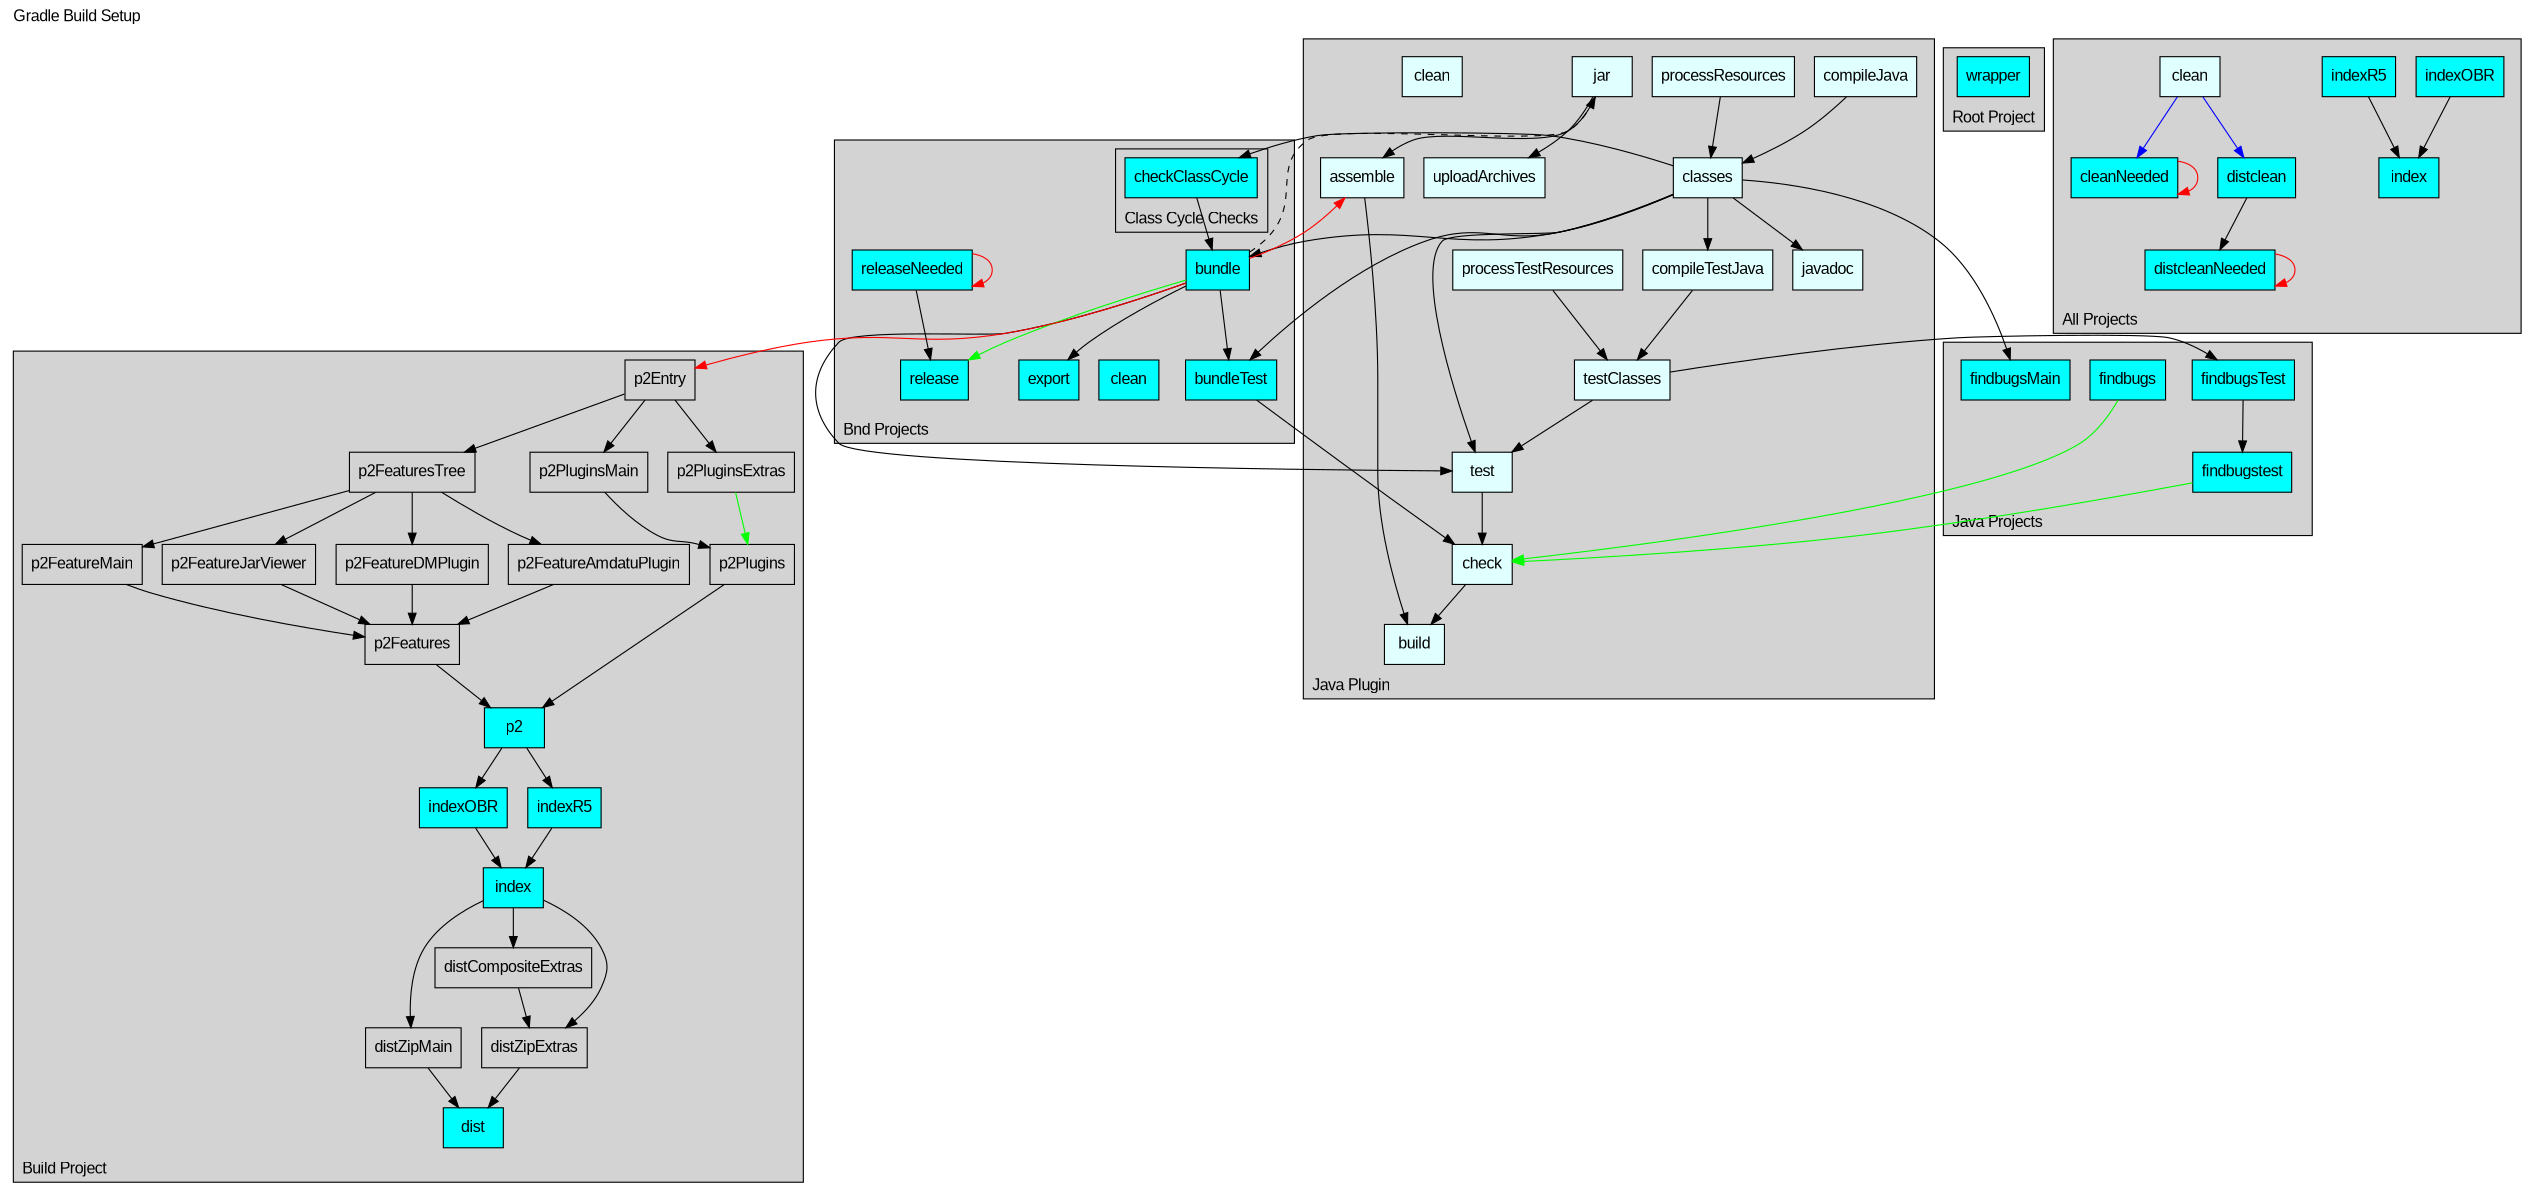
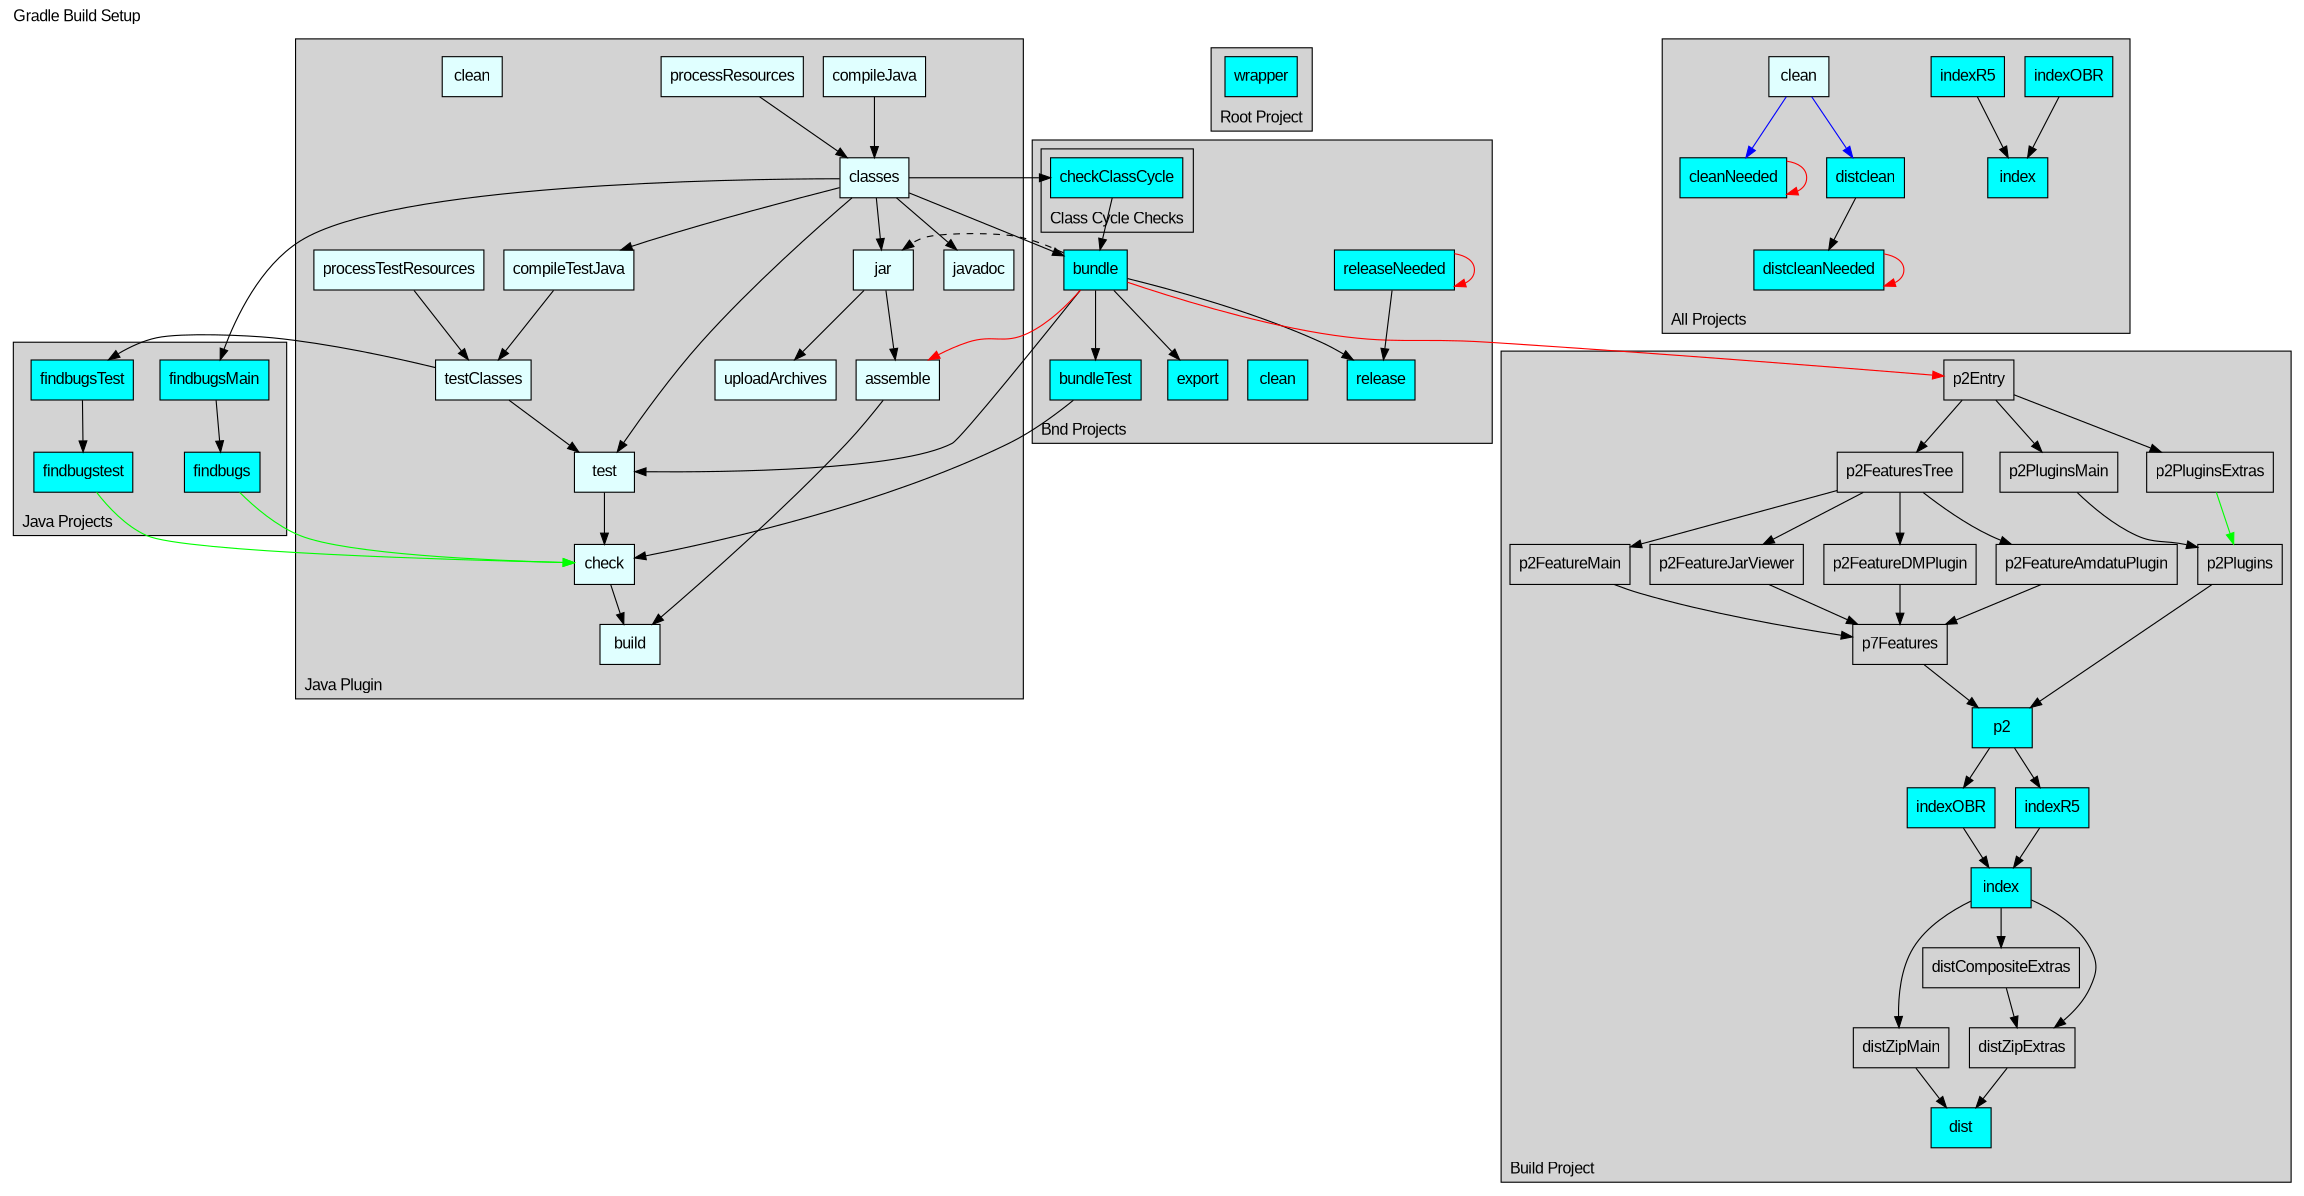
(1418, 244) -> (878, 218)
(1081, 314) -> (1238, 310)
none -> (218, 421)
(412, 644) -> (1900, 644)
